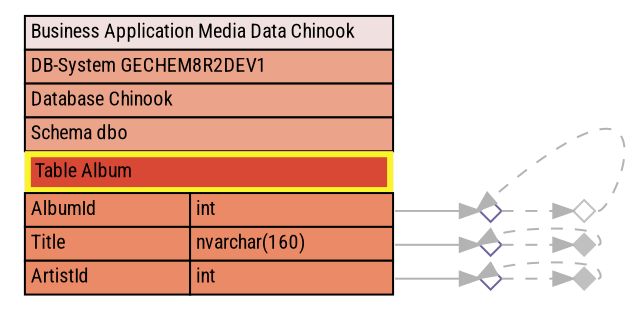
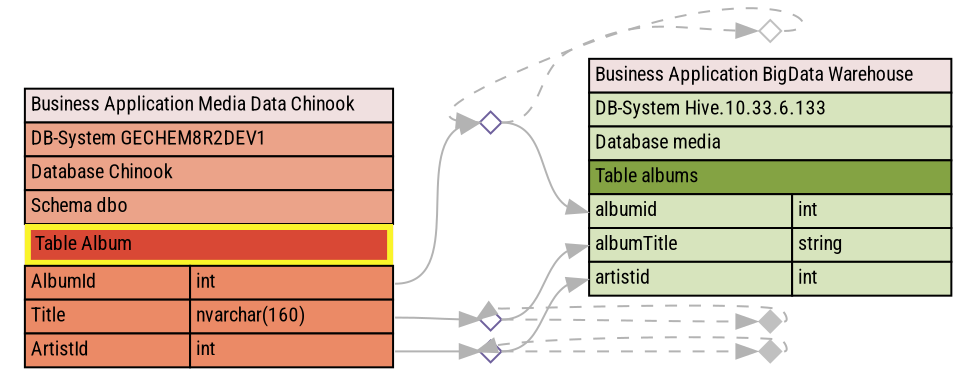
none -> (770, 176)
